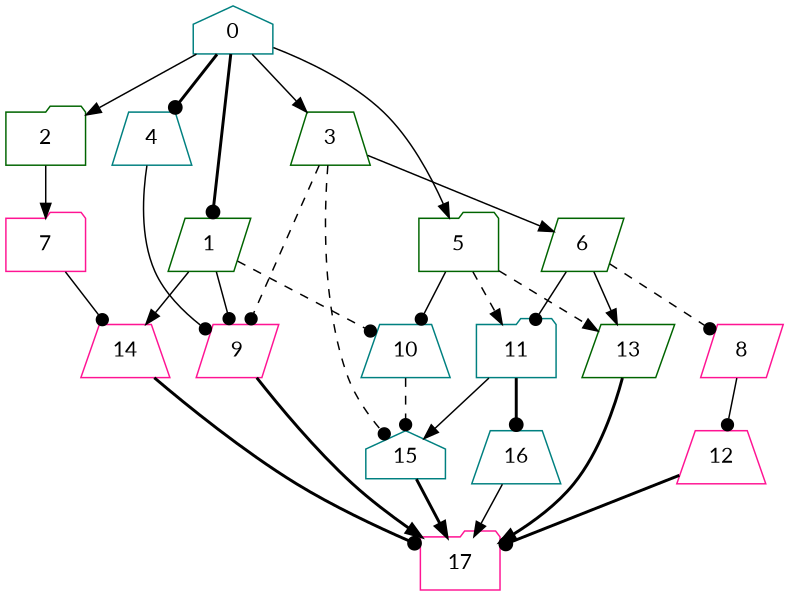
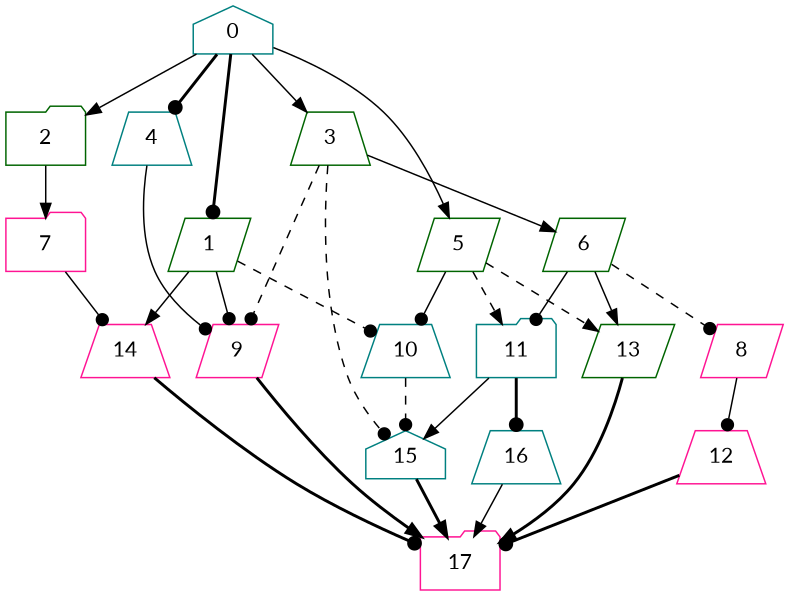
(459, 245) -> (459, 245)
